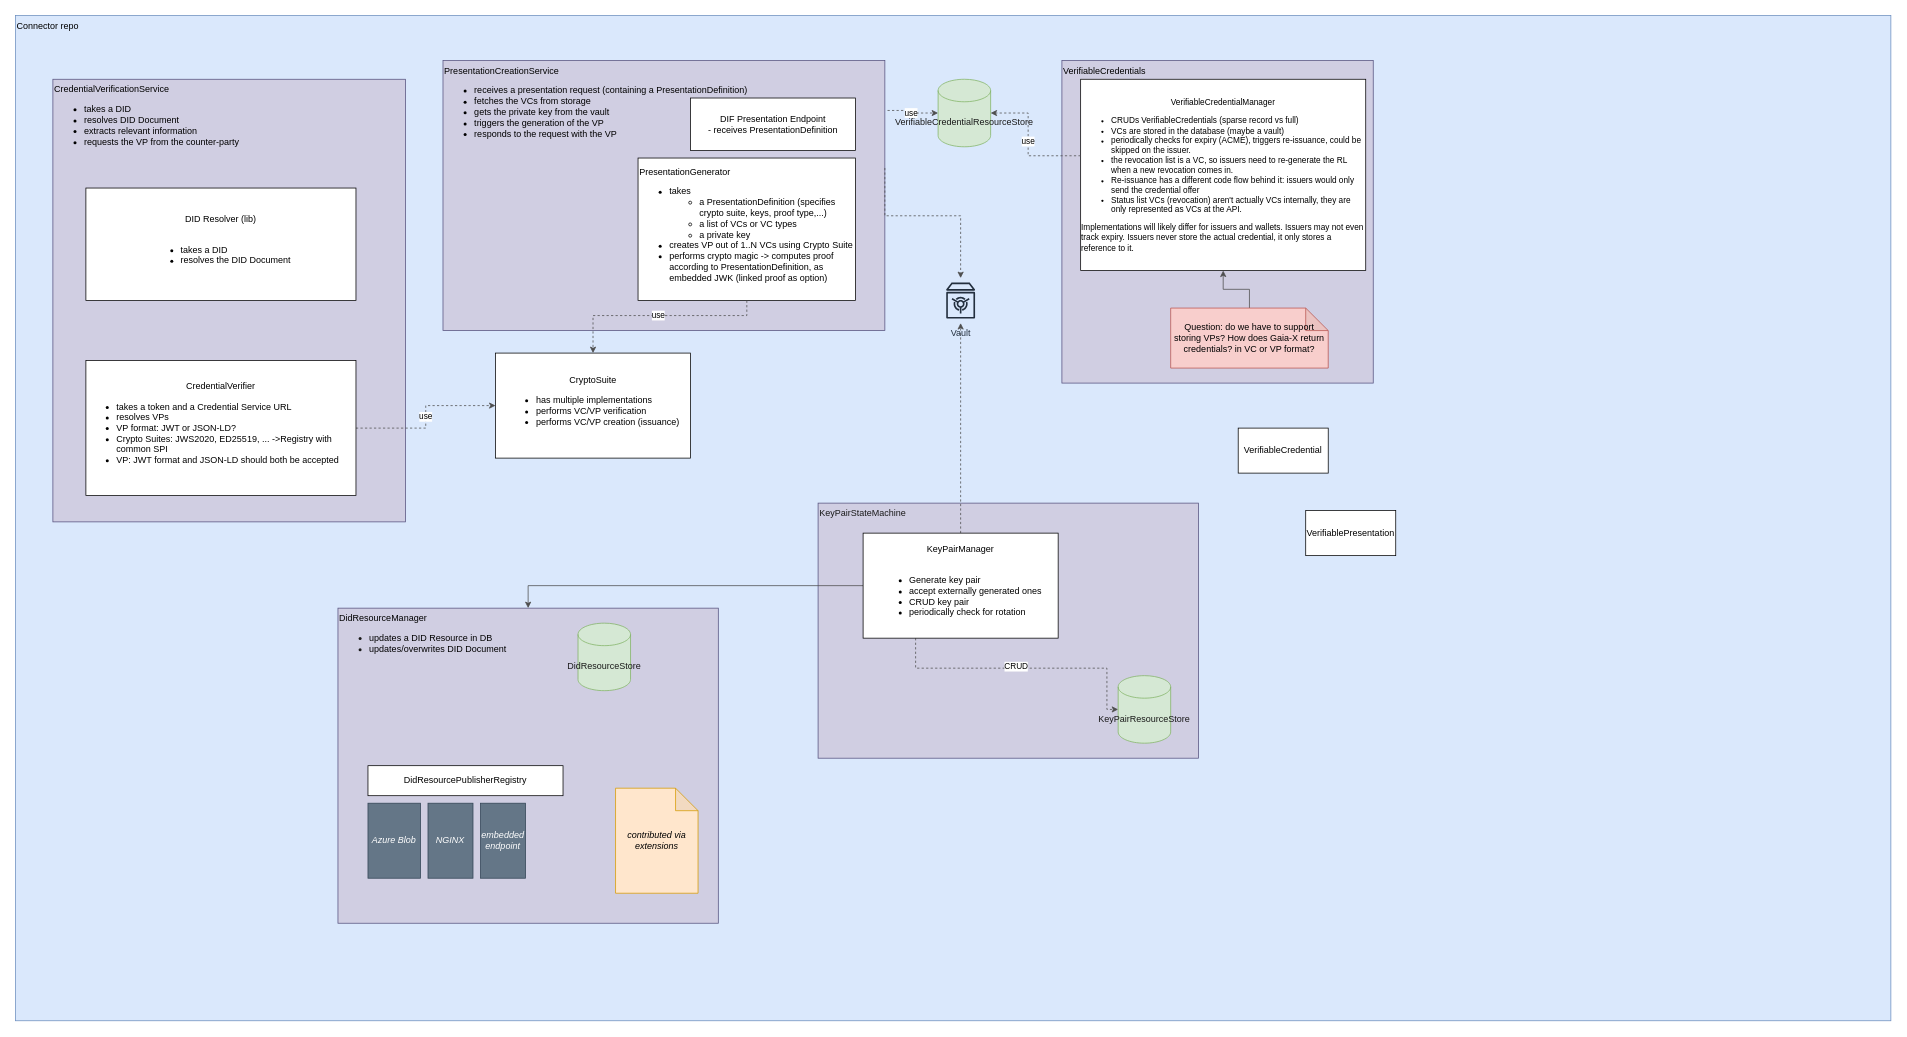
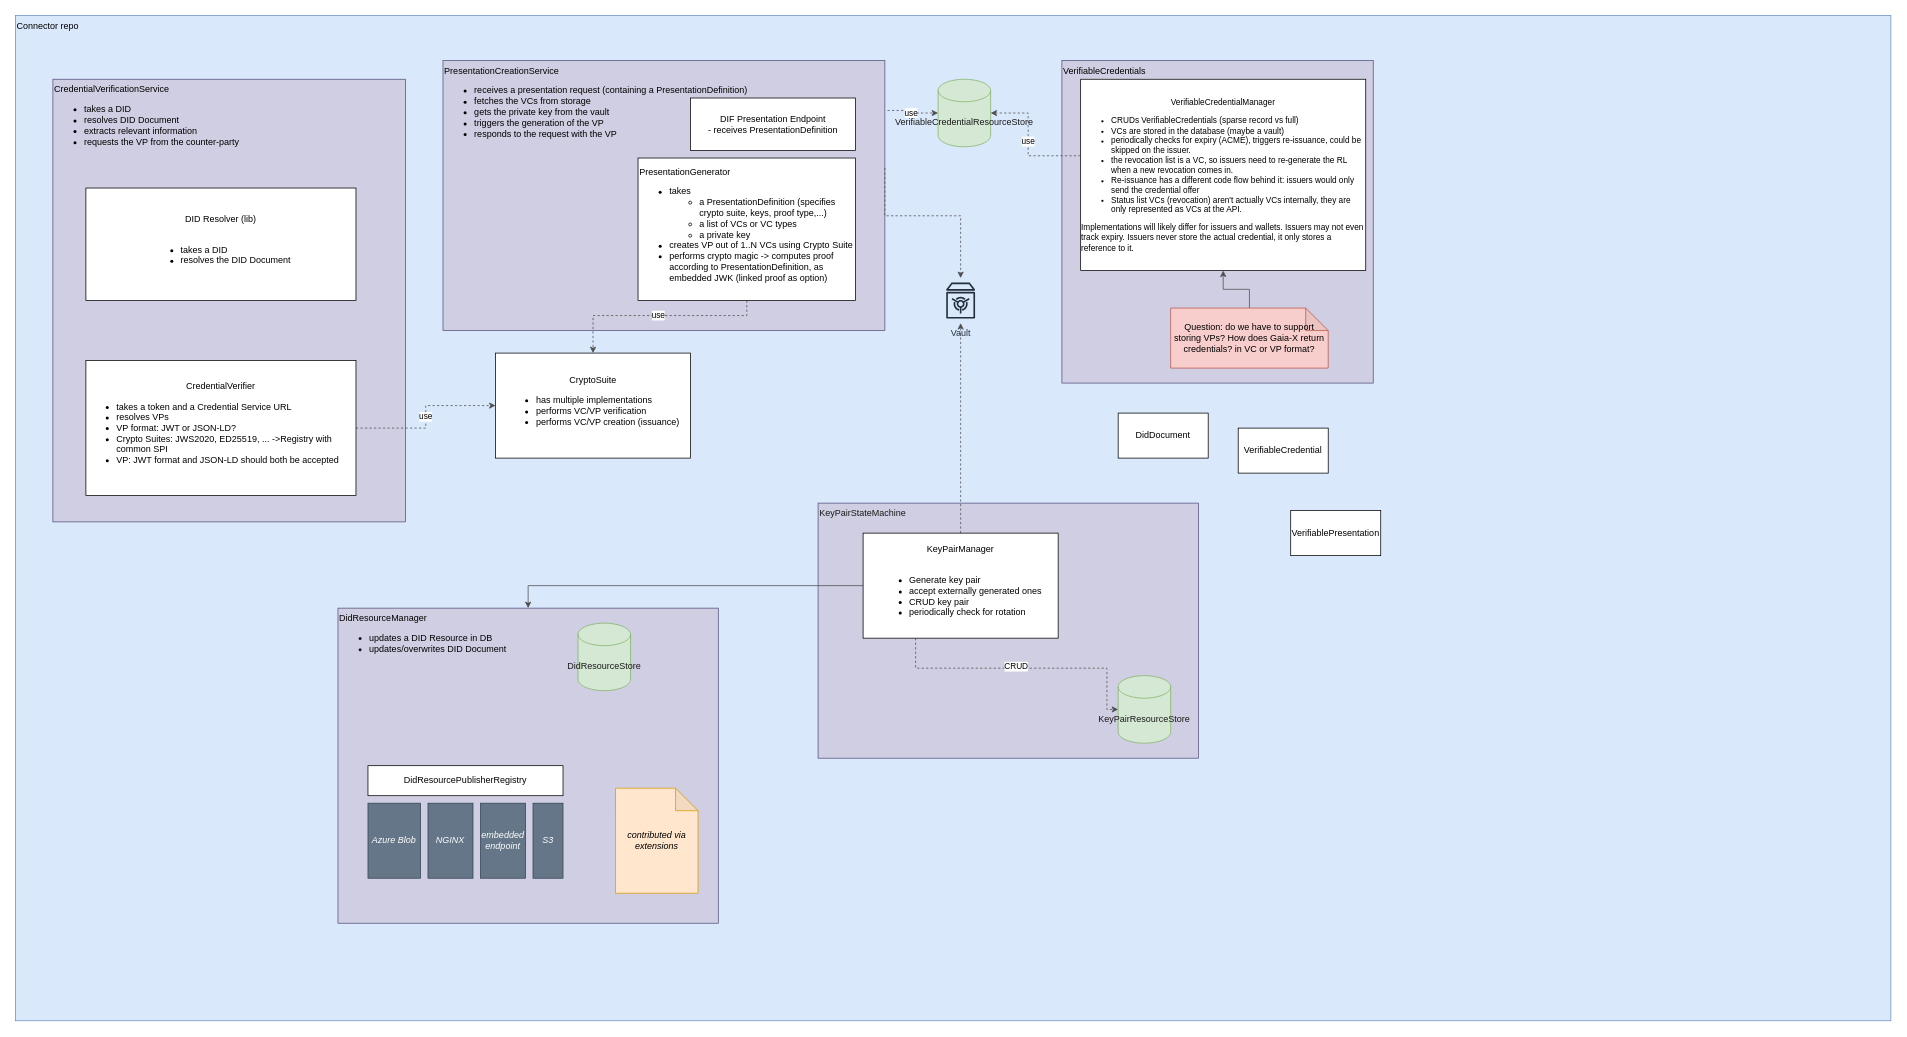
none -> (1163, 435)
(1350, 533) -> (1335, 533)
none -> (548, 840)
